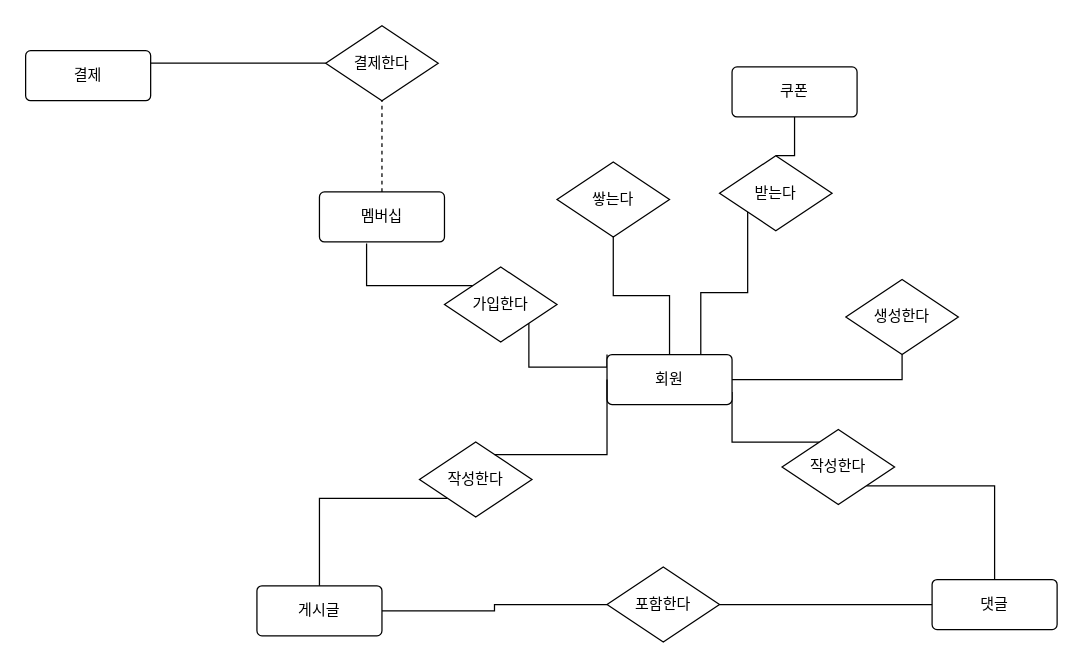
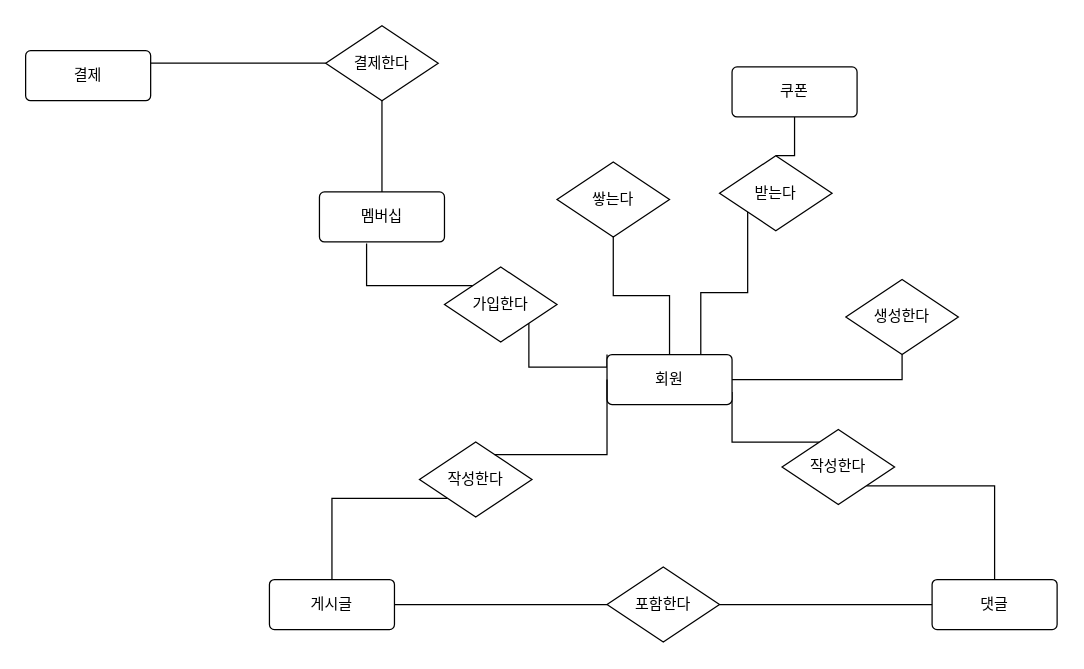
(382, 145) -> (382, 145)
(319, 611) -> (332, 604)
